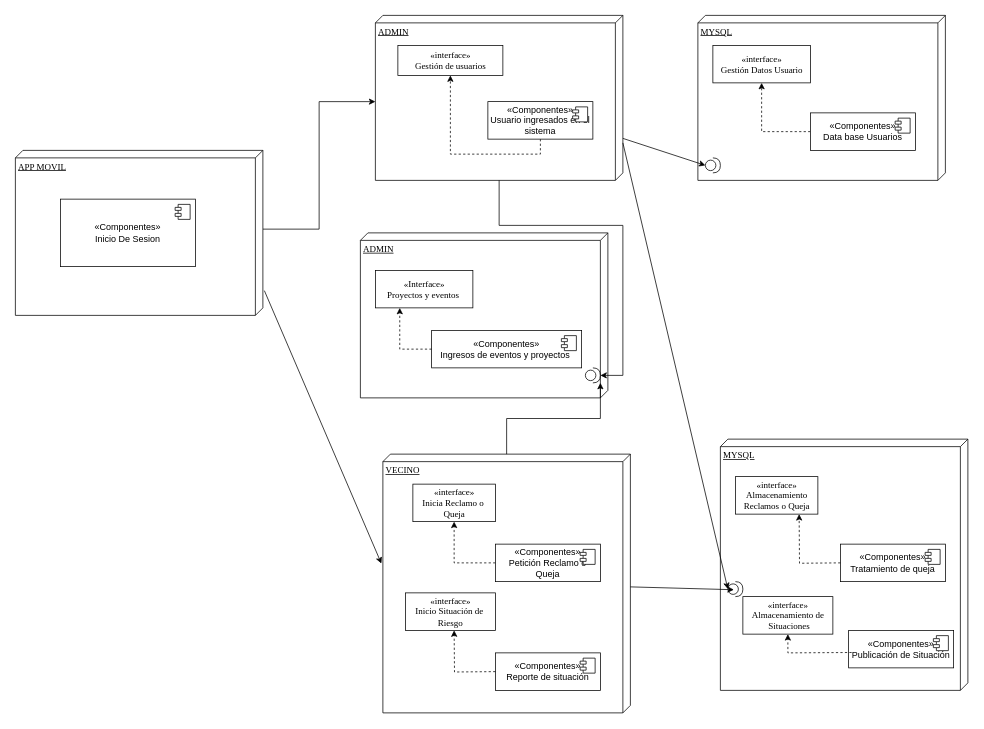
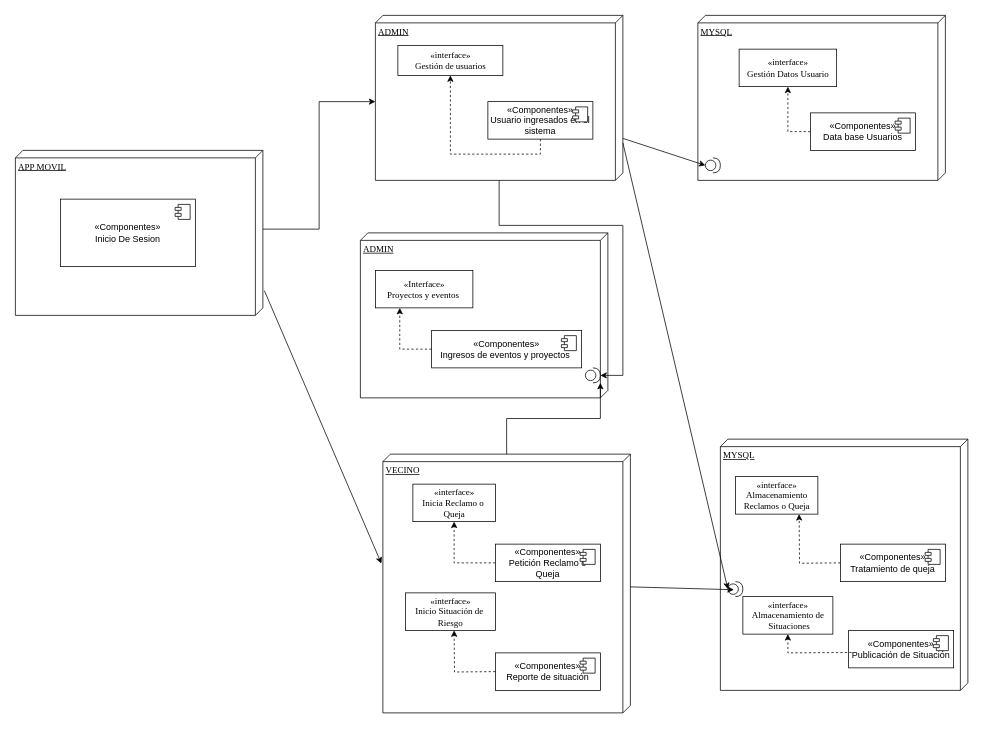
(762, 64) -> (788, 68)
